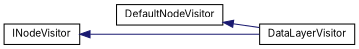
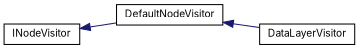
(175, 34) -> (103, 25)
